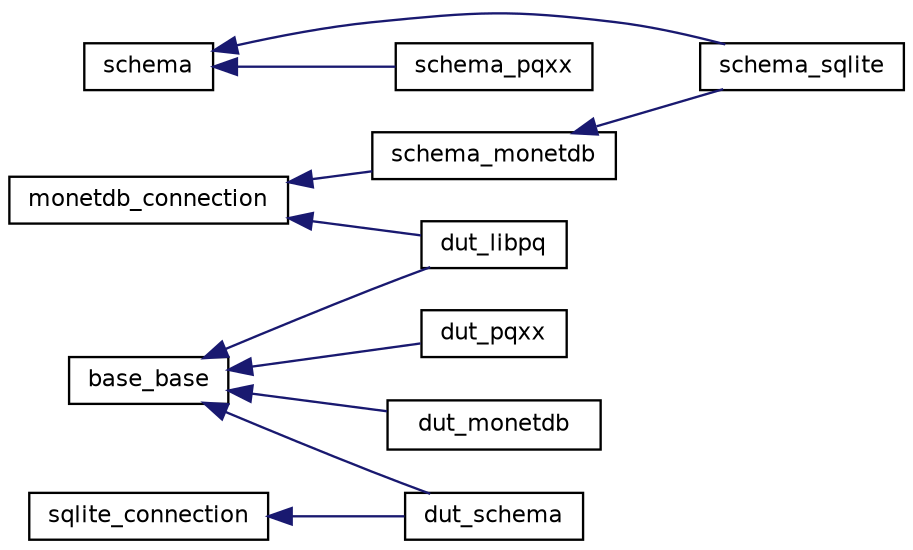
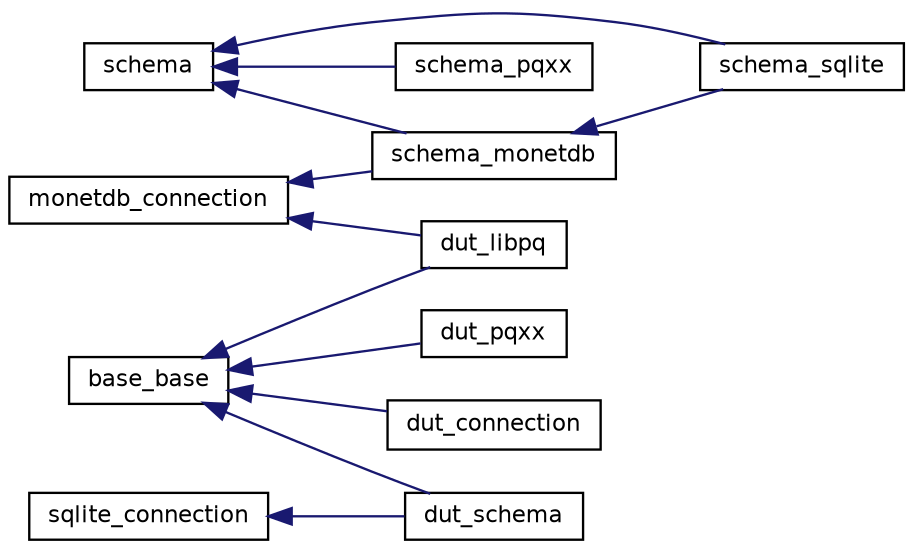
none -> (321, 111)
(494, 425) -> (494, 425)
